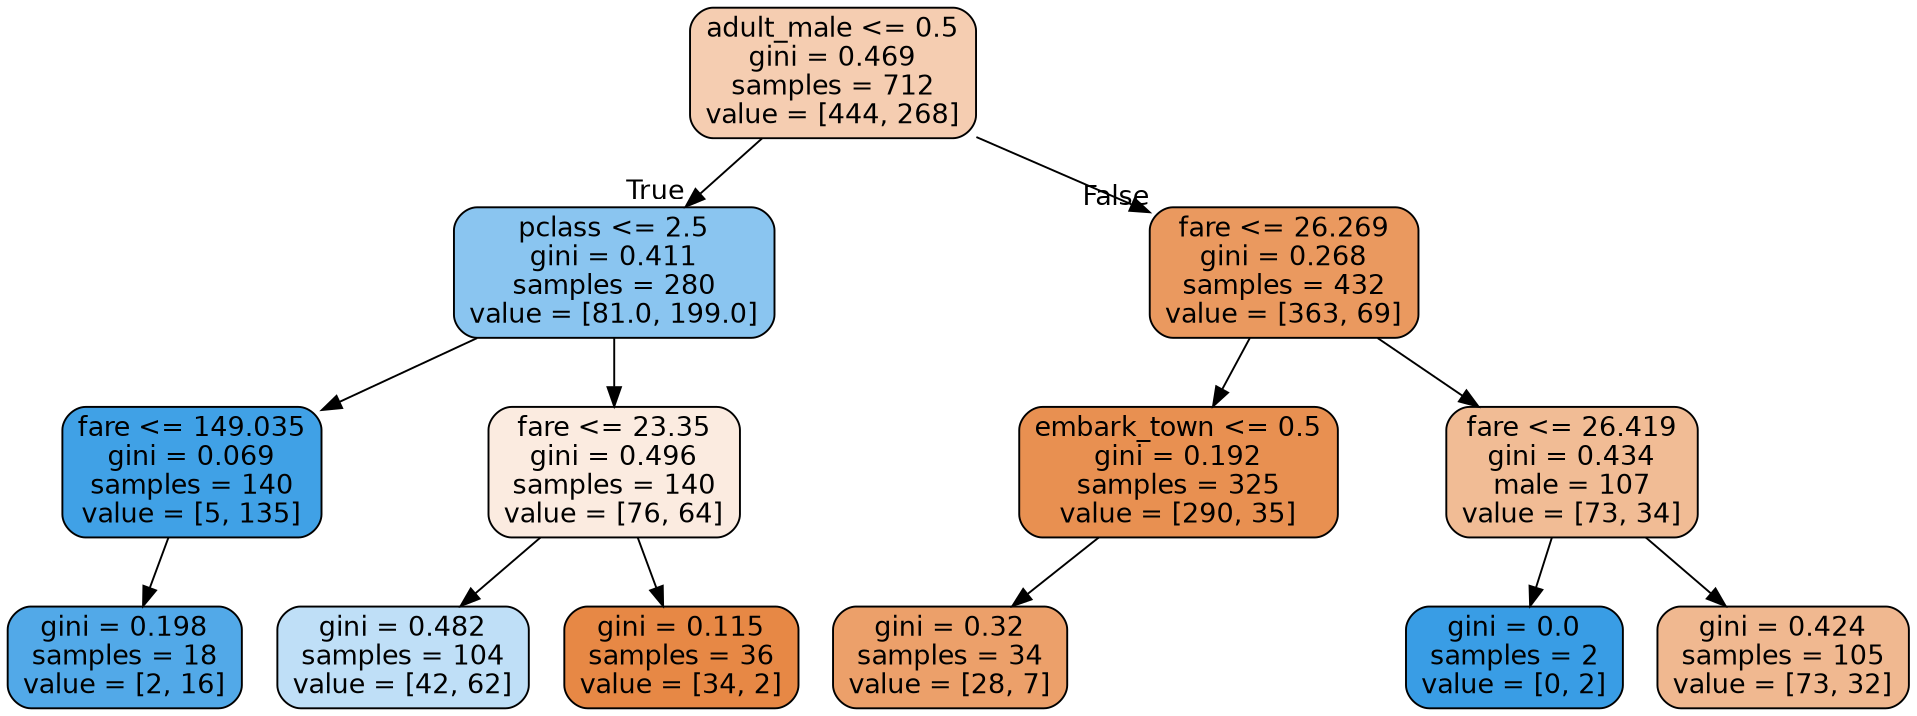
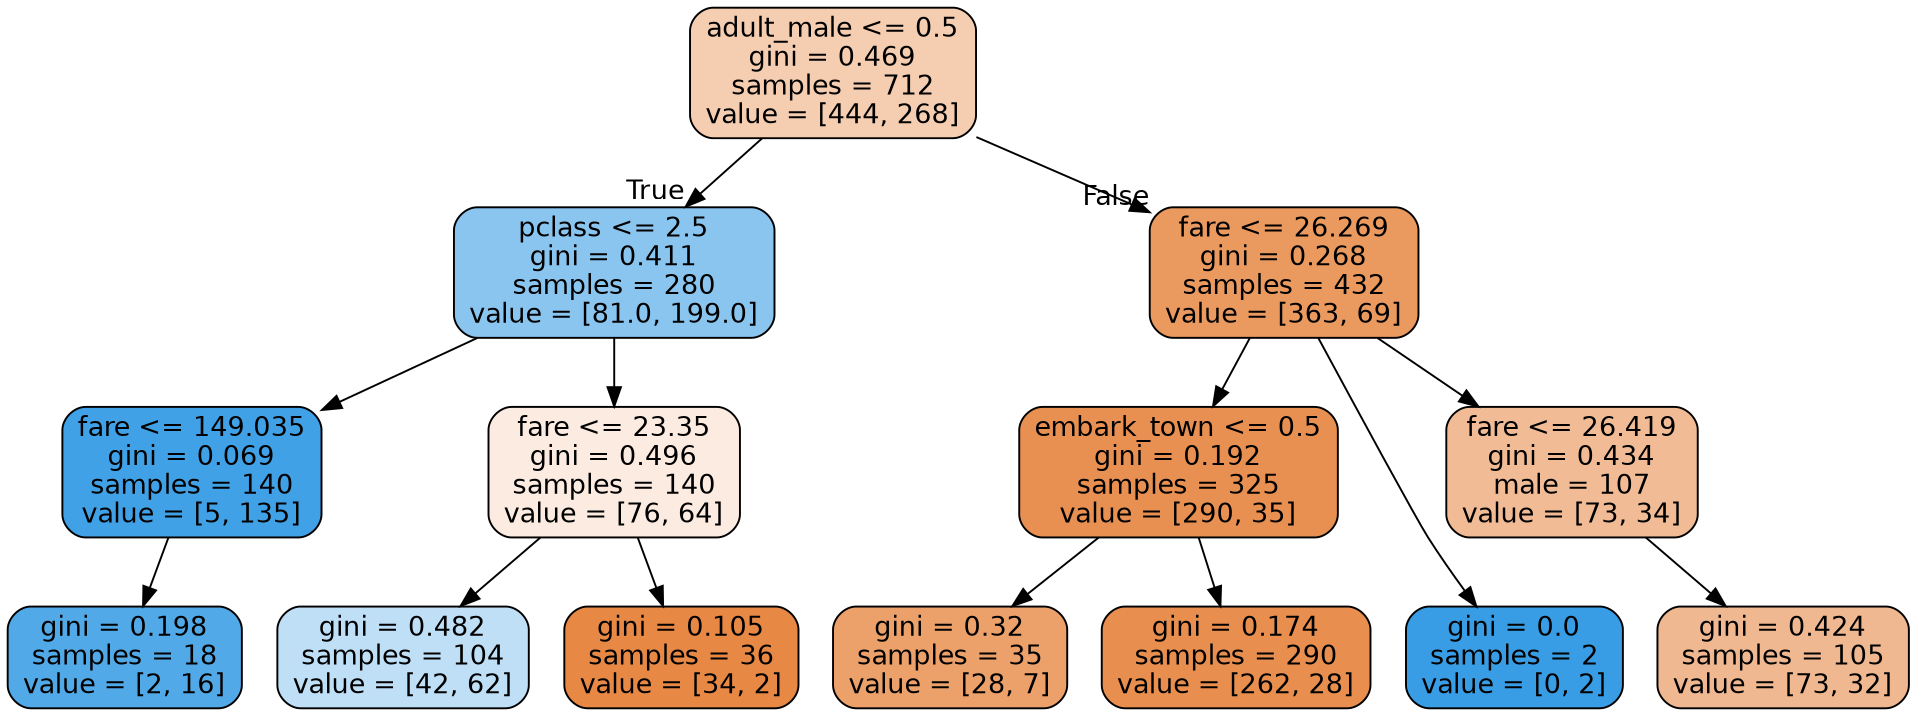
(1544, 563) -> (1388, 466)
(681, 657) -> (681, 657)
(950, 657) -> (950, 657)
none -> (1236, 657)
